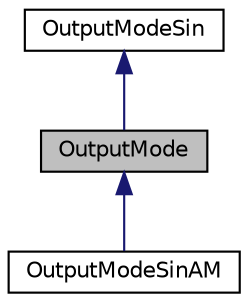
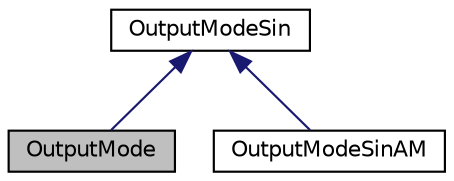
(124, 223) -> (278, 99)
